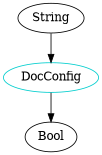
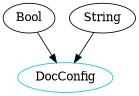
(51, 103) -> (45, 44)
